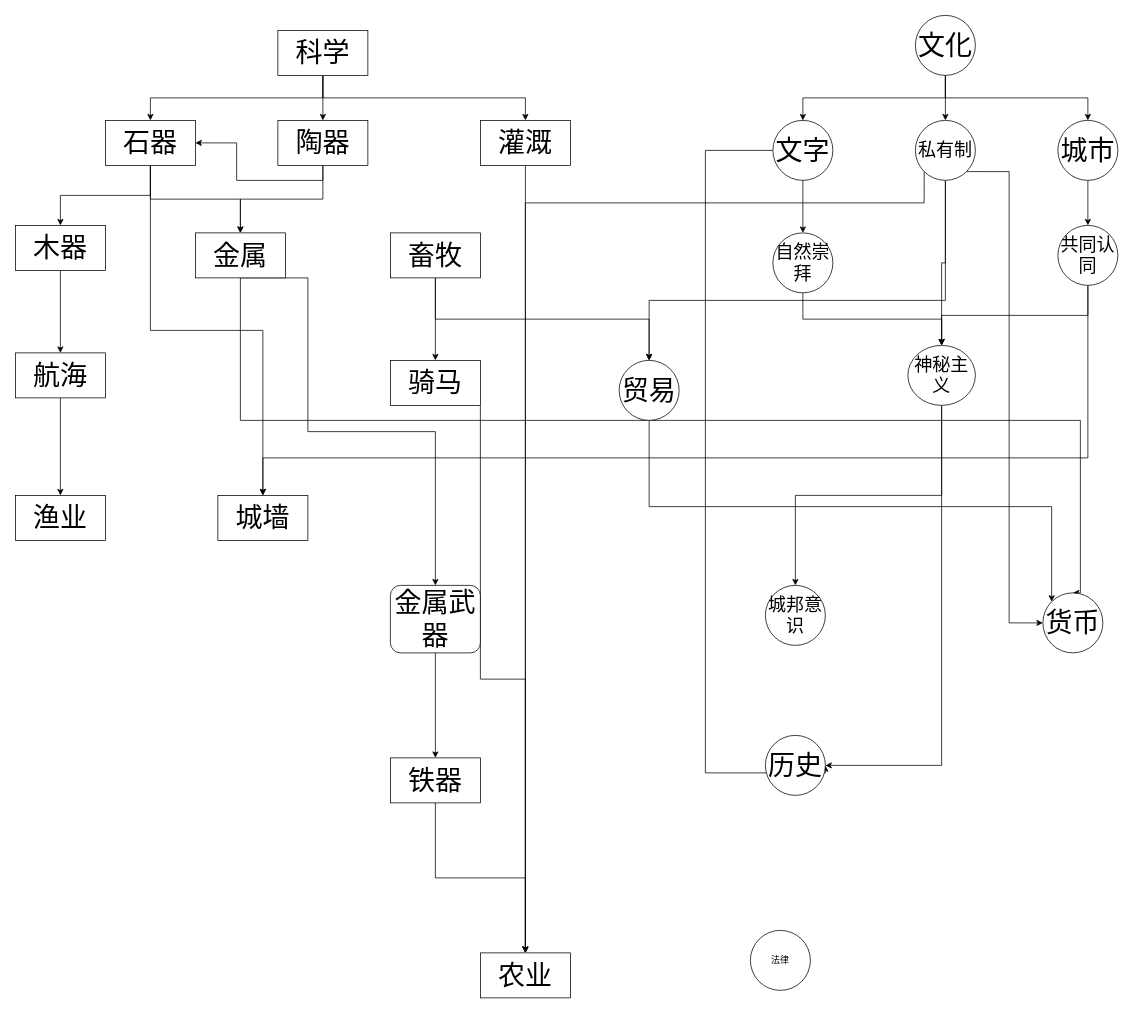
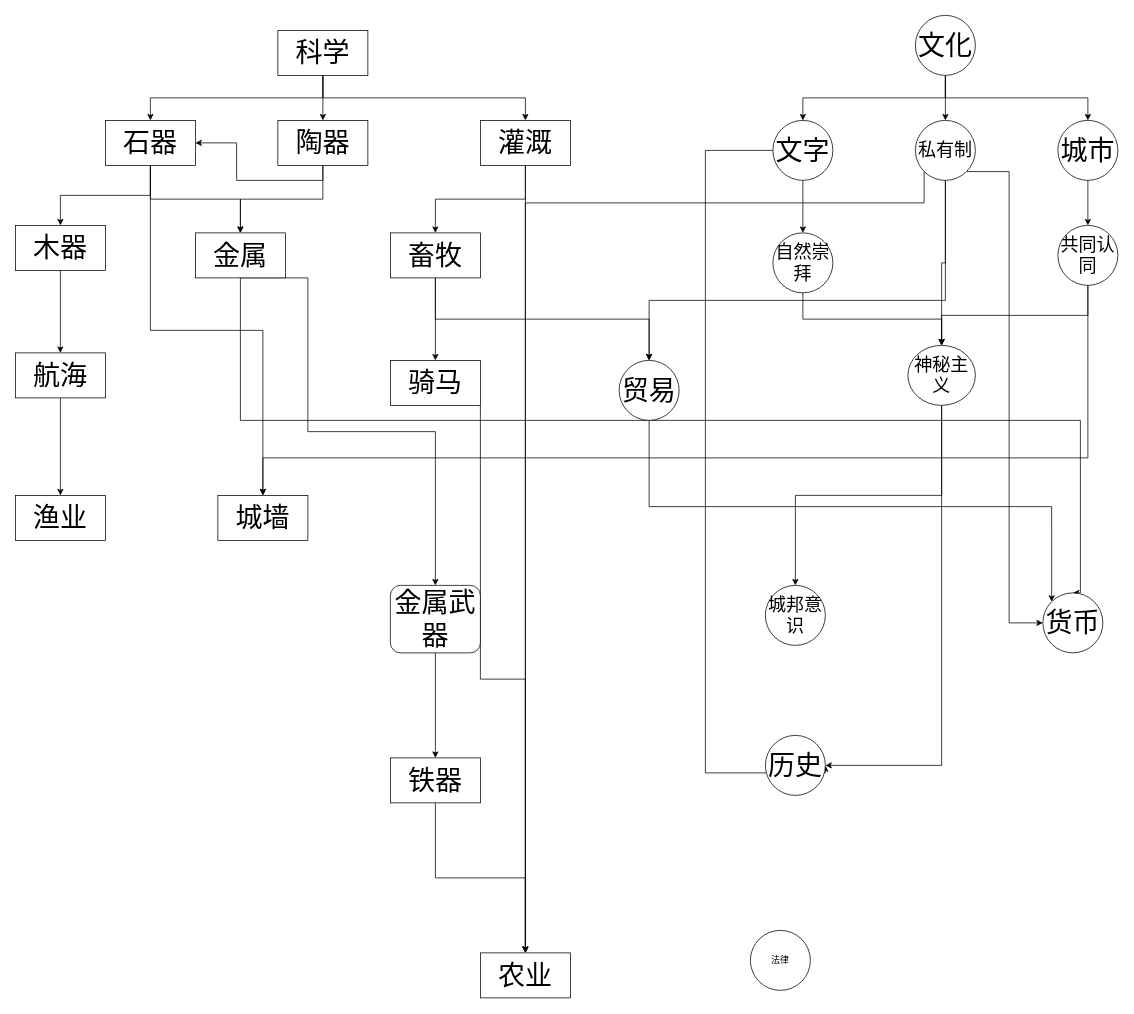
none -> (435, 213)
